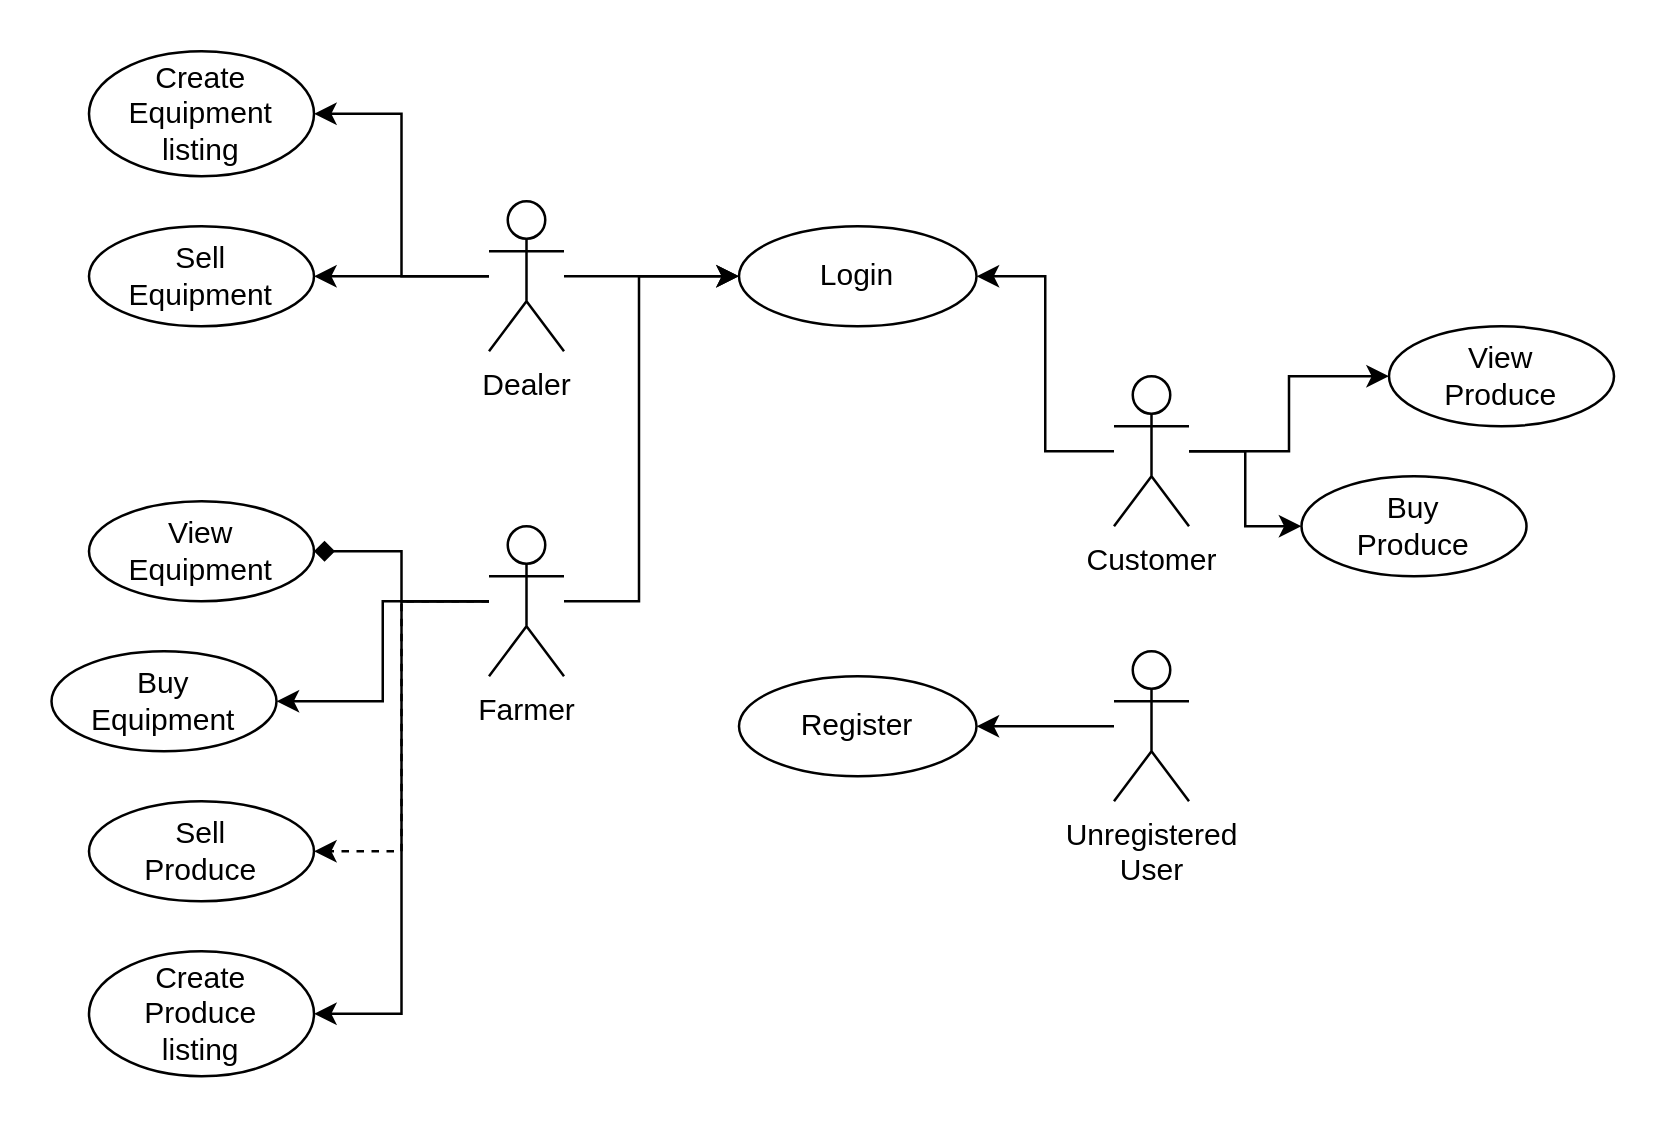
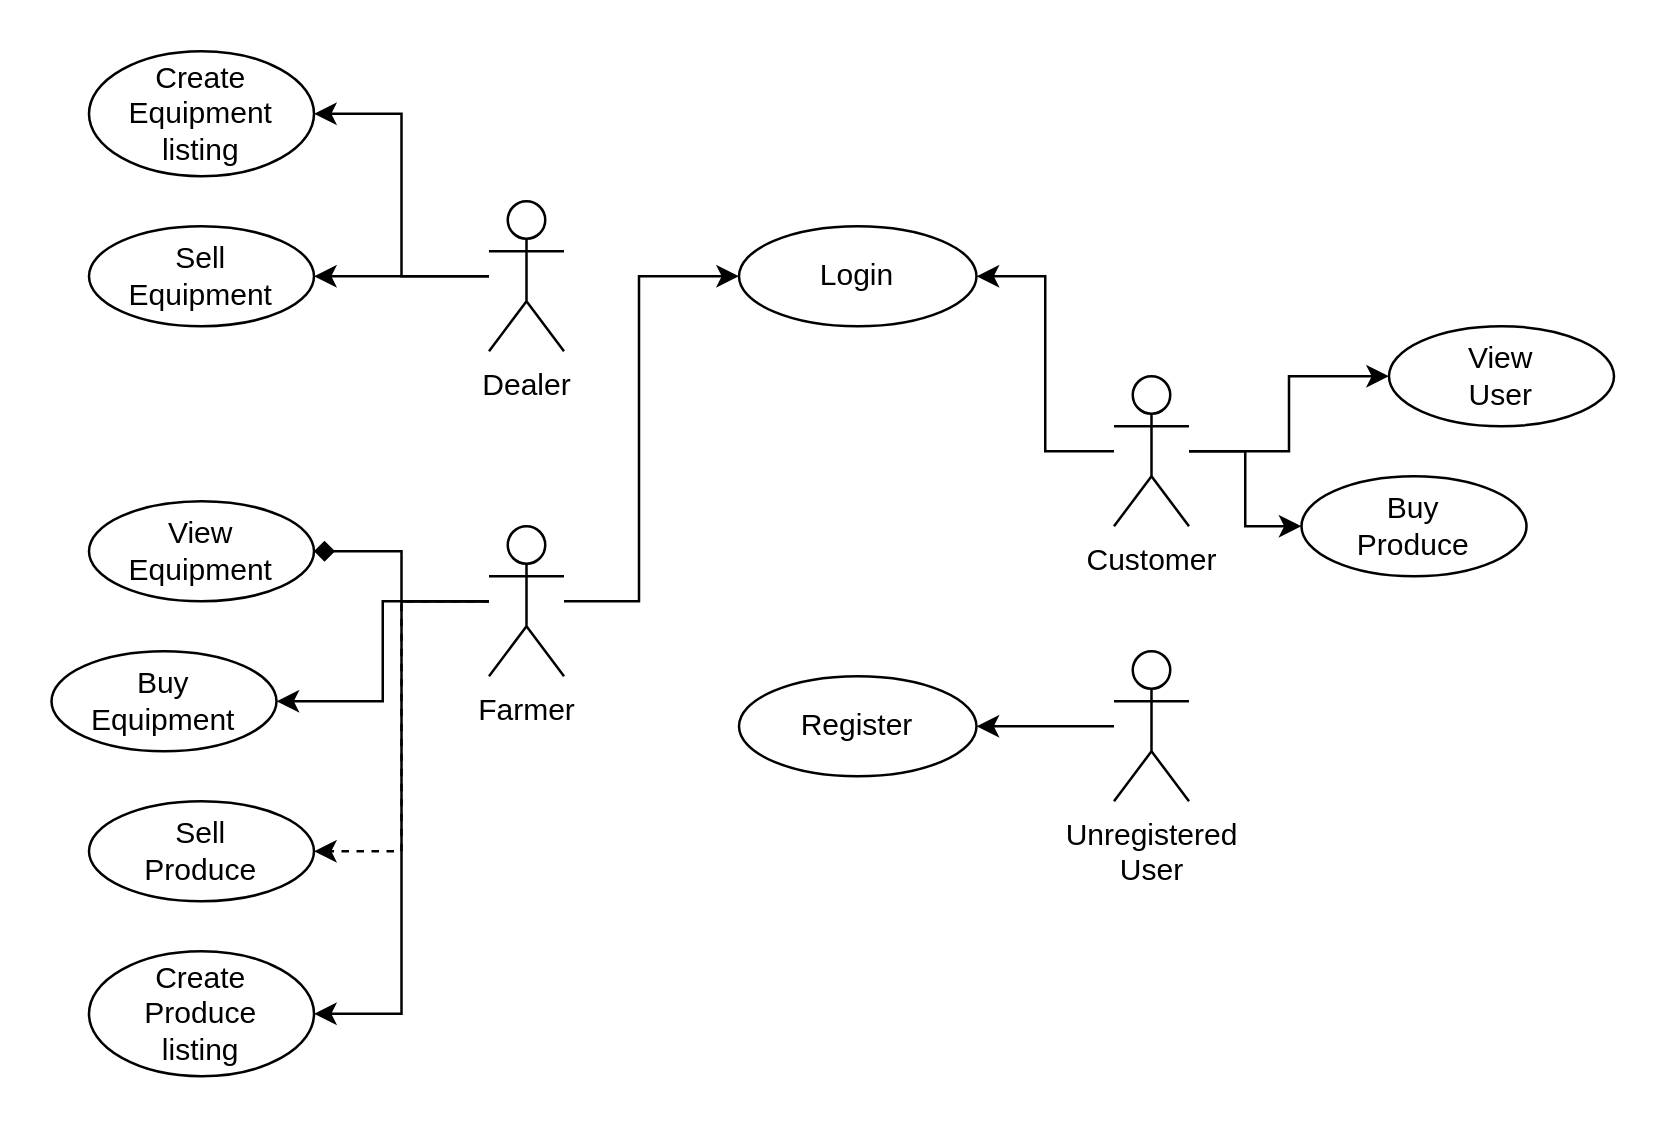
(598, 276) -> none
(1501, 376) -> (1501, 376)
